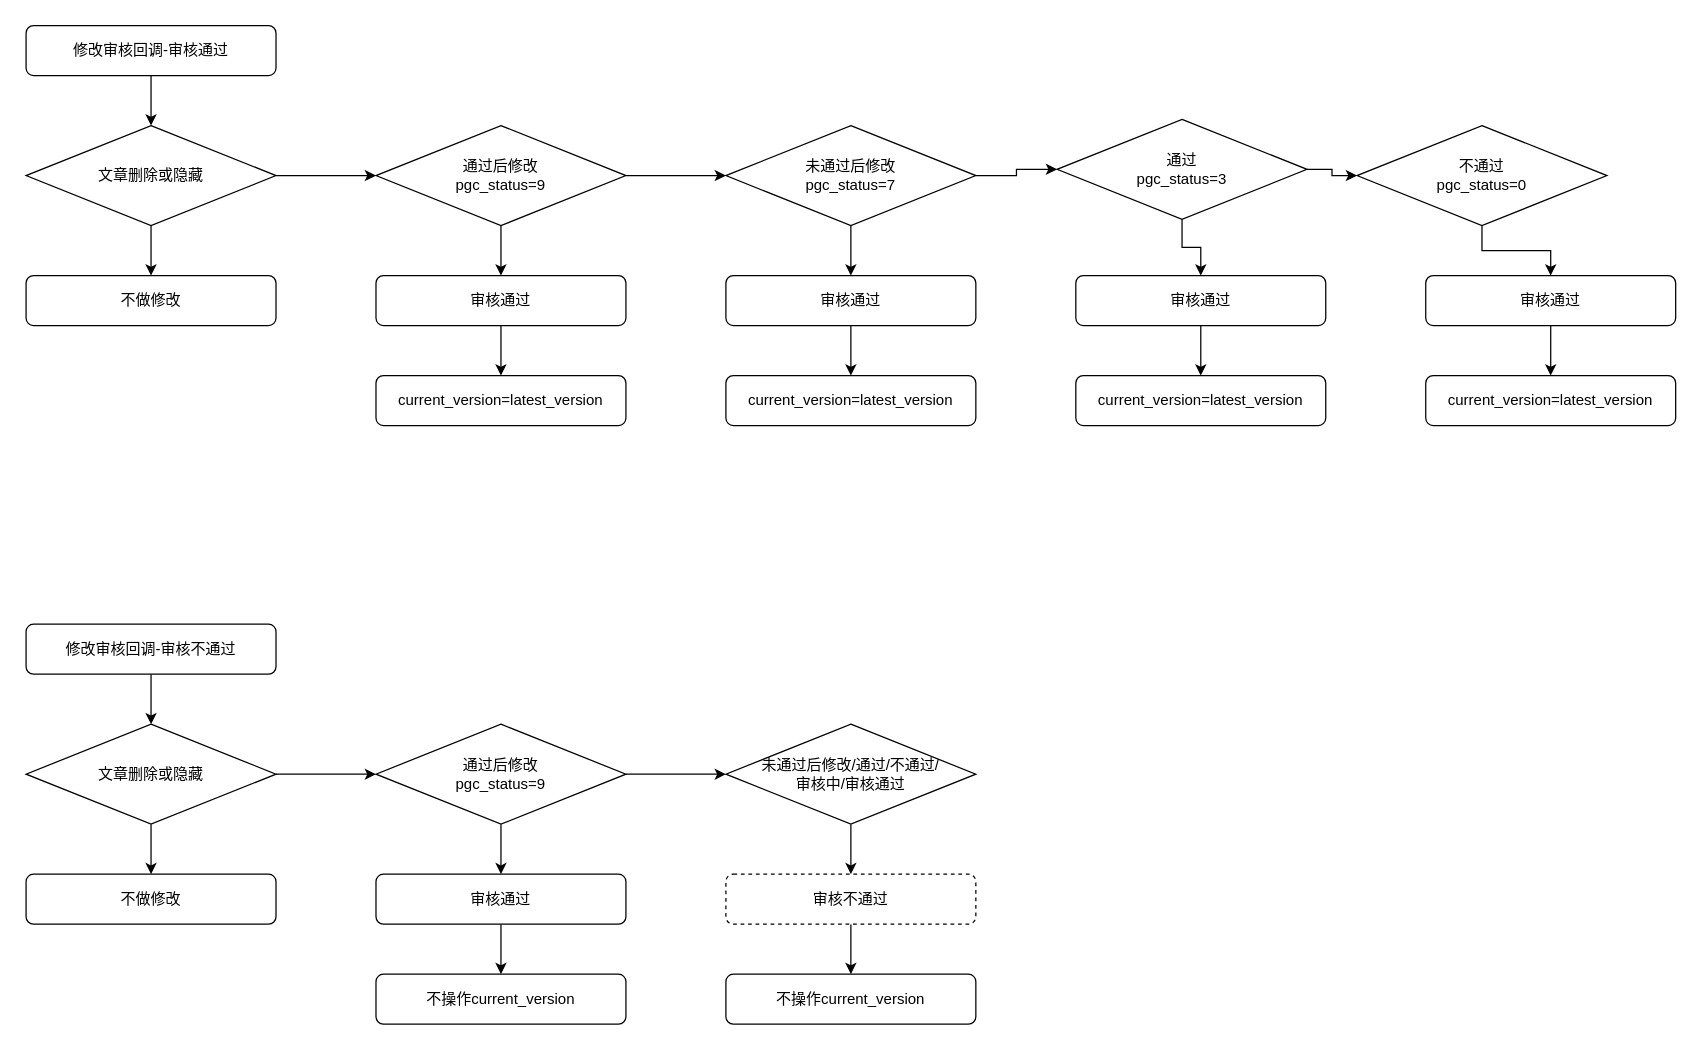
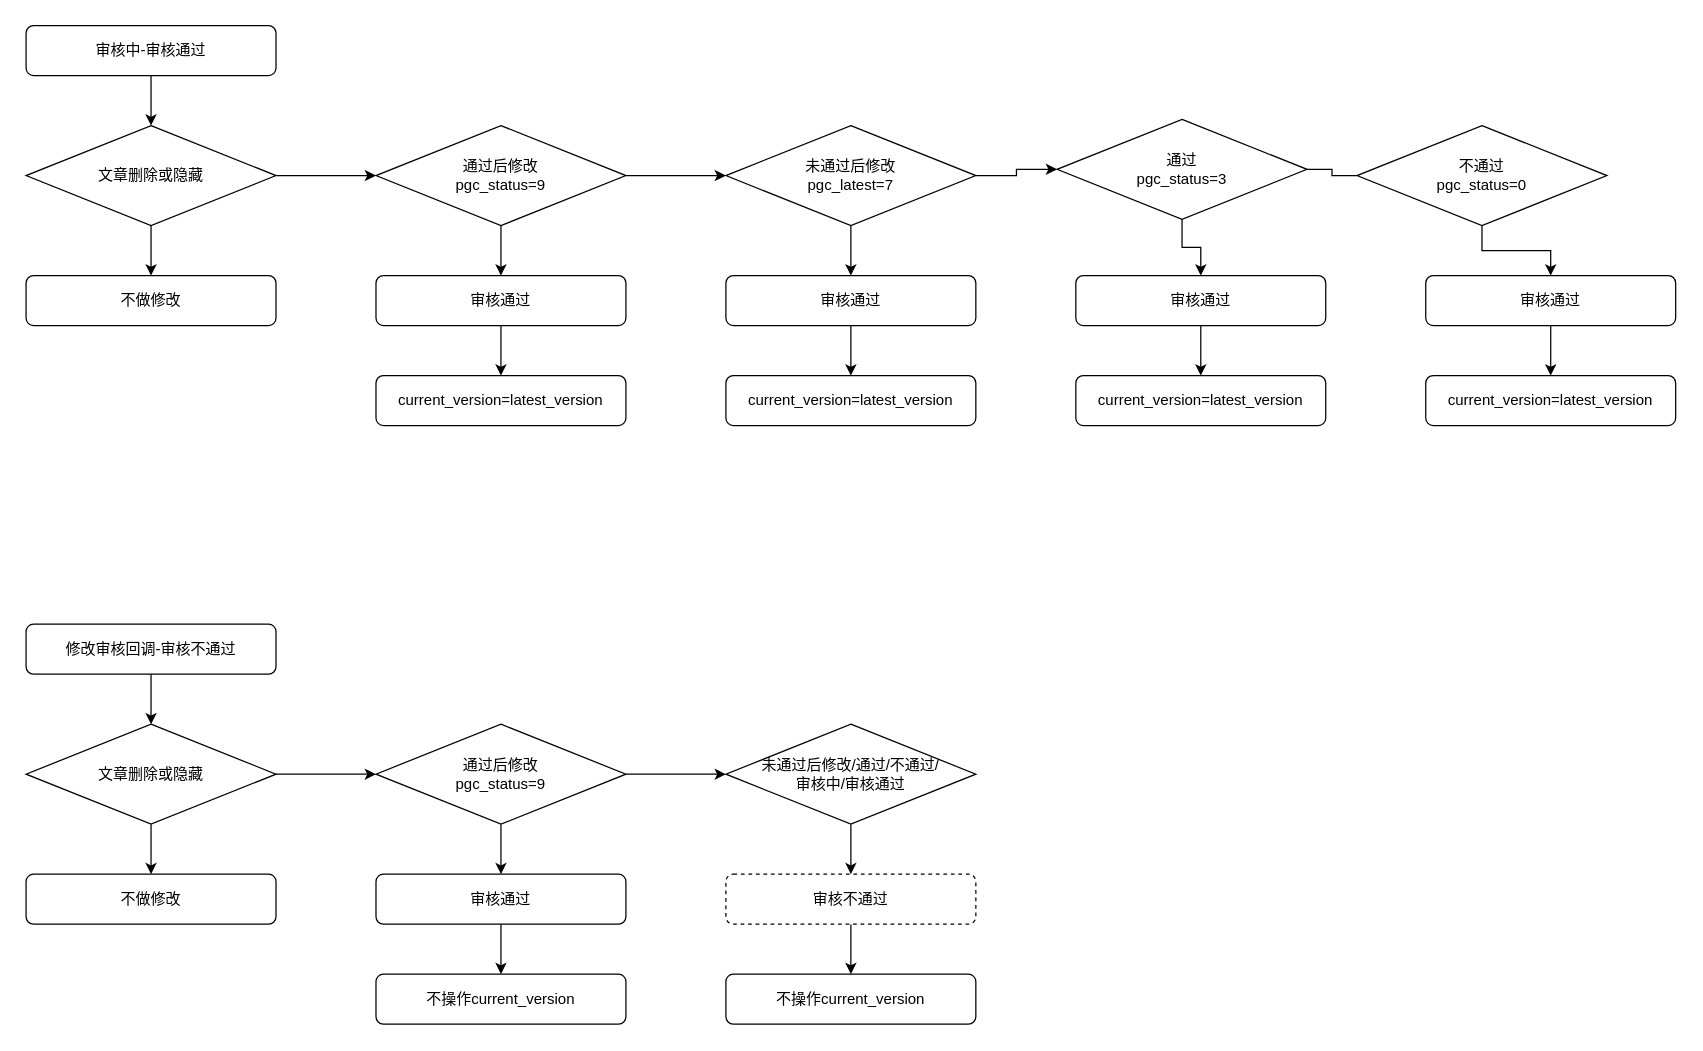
(151, 51) -> (151, 51)
(851, 176) -> (851, 176)
(1347, 176) -> (1350, 176)
